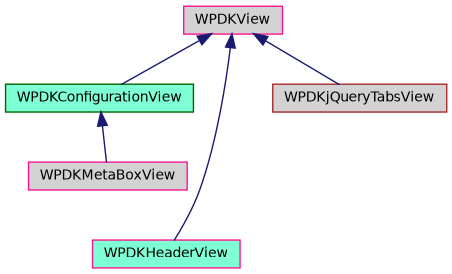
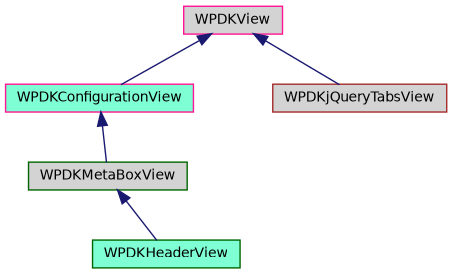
(100, 98) -> (100, 98)
(212, 147) -> (141, 221)
(108, 176) -> (108, 176)
(166, 254) -> (166, 254)
